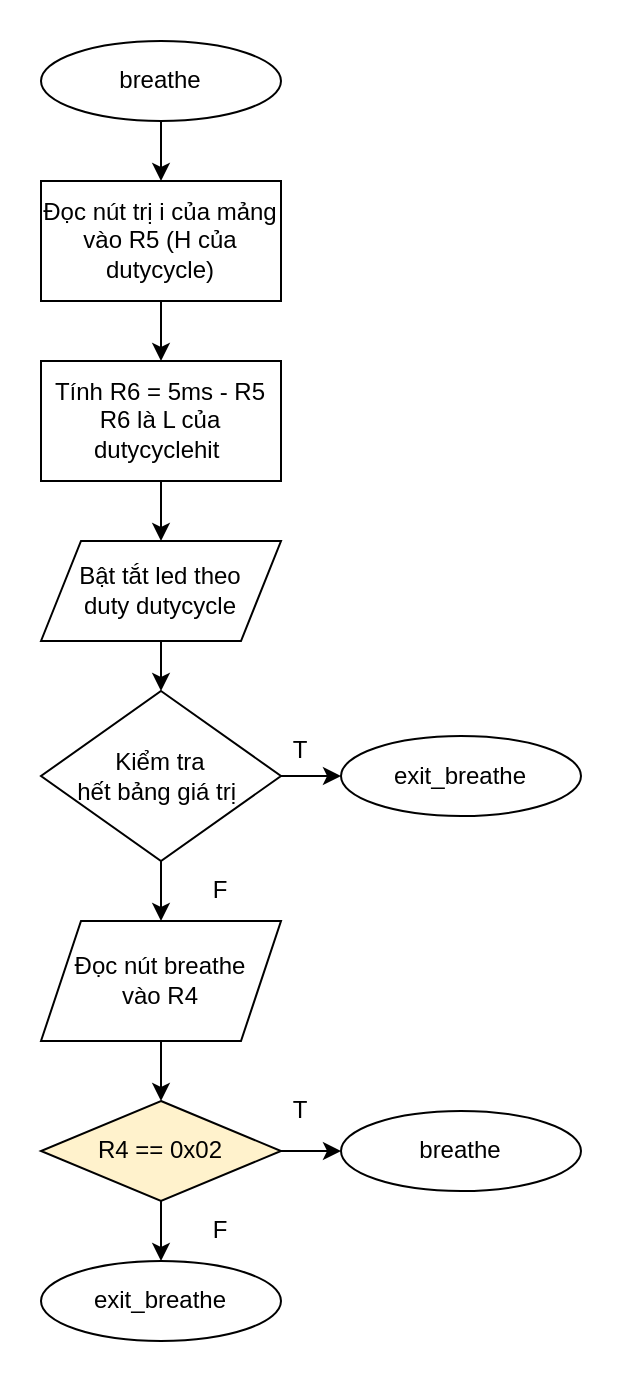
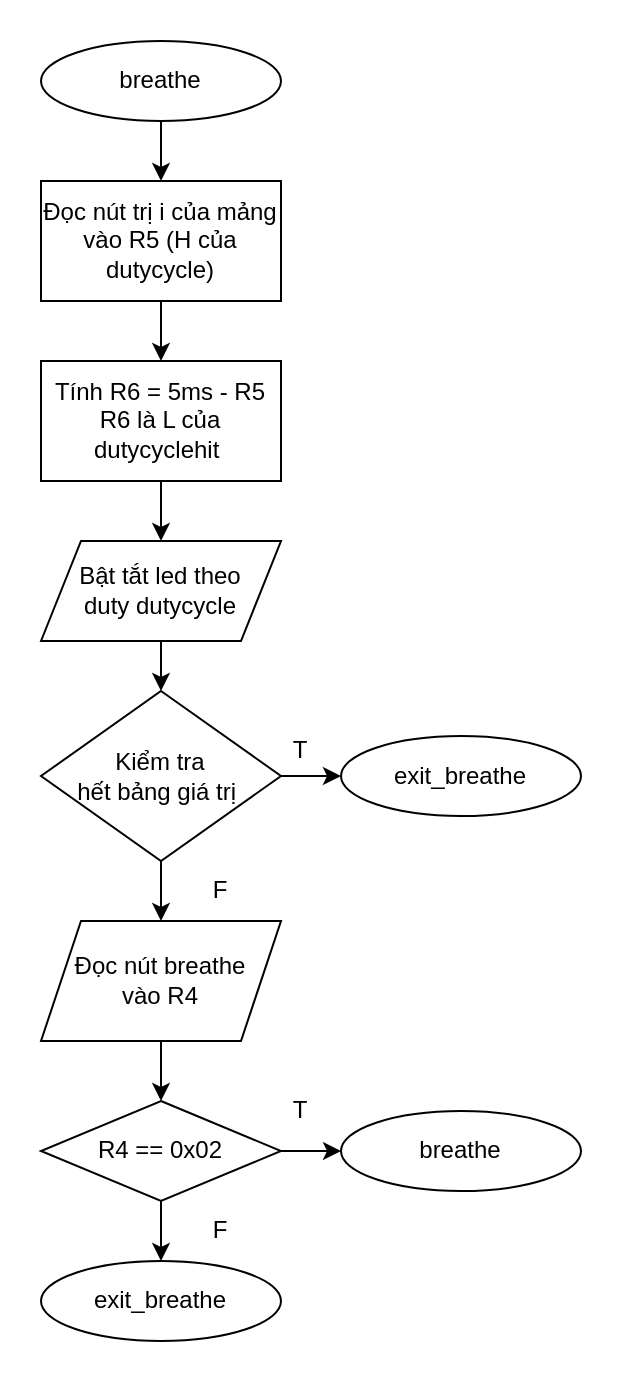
(161, 1151) -> (161, 1151)
